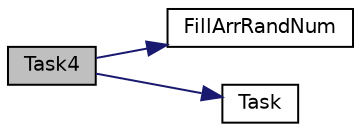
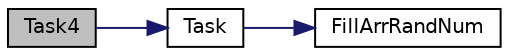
(122, 53) -> (269, 28)
